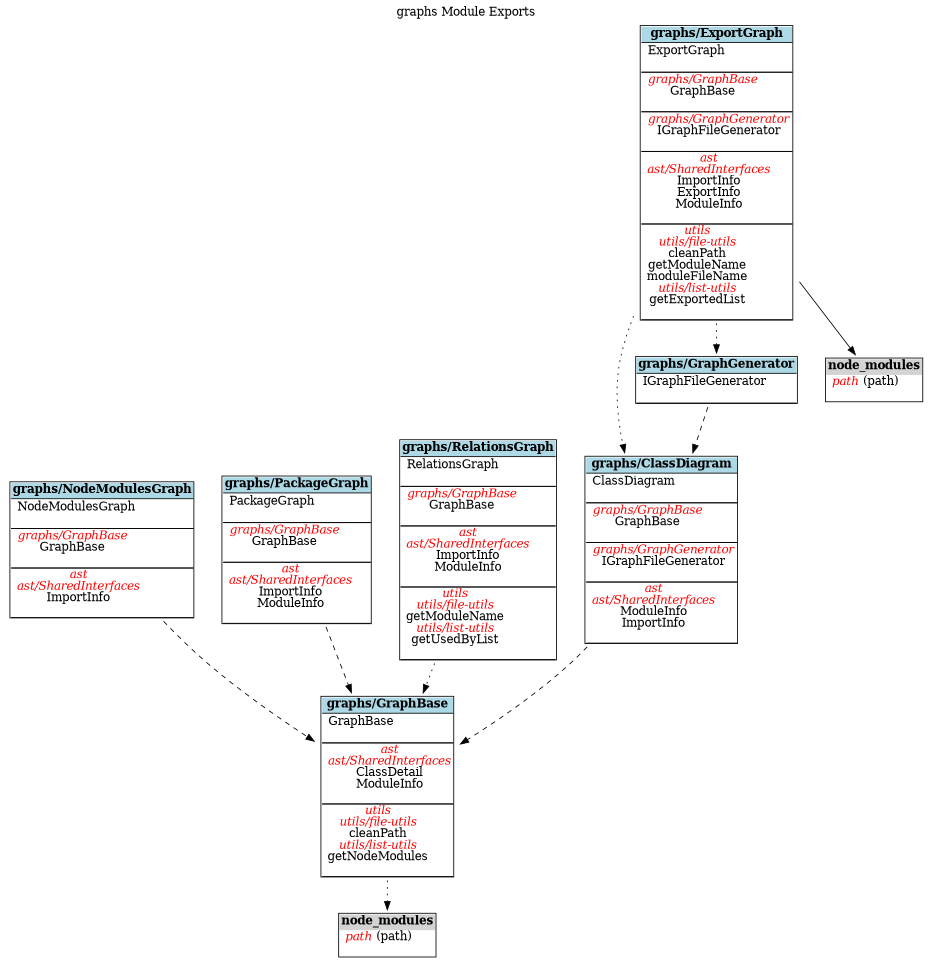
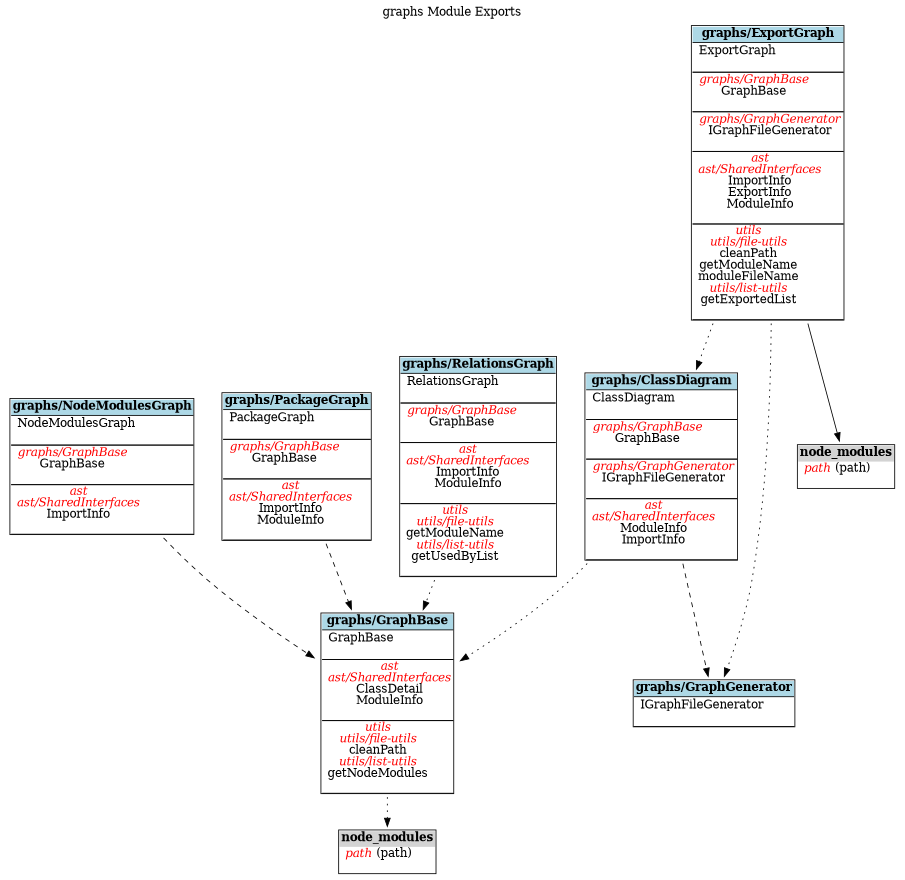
(702, 426) -> (695, 616)
(530, 697) -> (530, 613)
